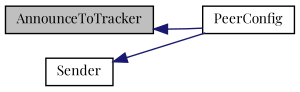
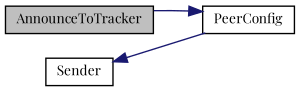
(185, 29) -> (171, 11)
